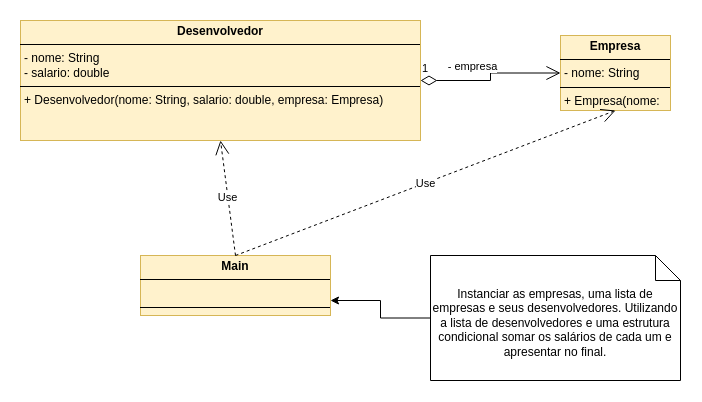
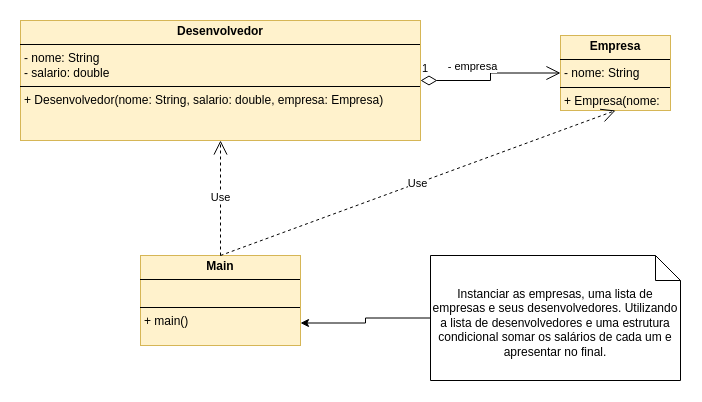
(236, 286) -> (221, 301)
